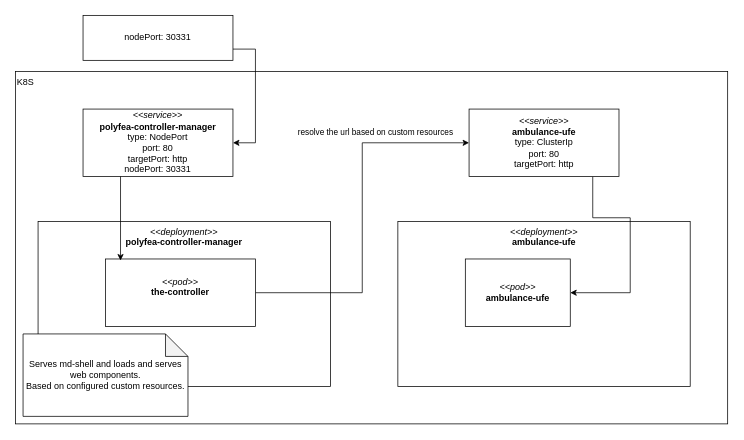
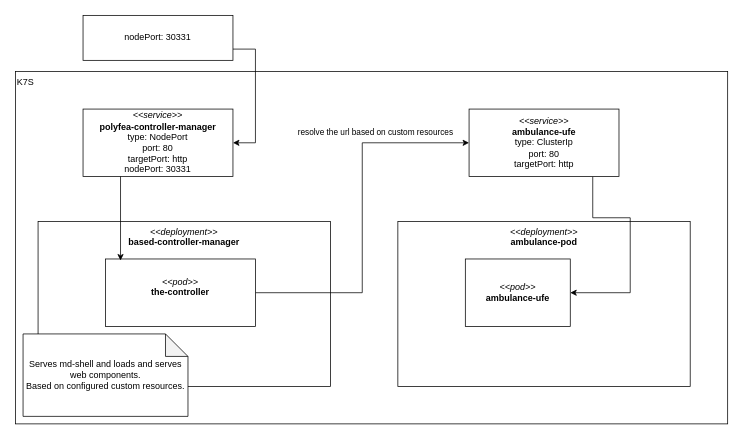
(24, 82) -> (24, 82)
(184, 238) -> (184, 238)
(544, 238) -> (544, 238)
